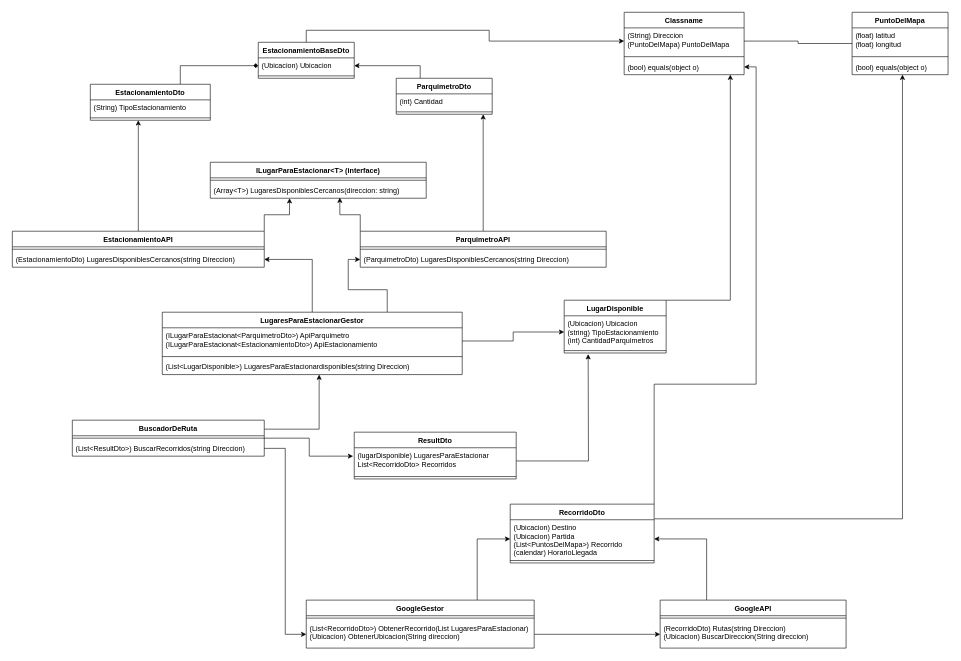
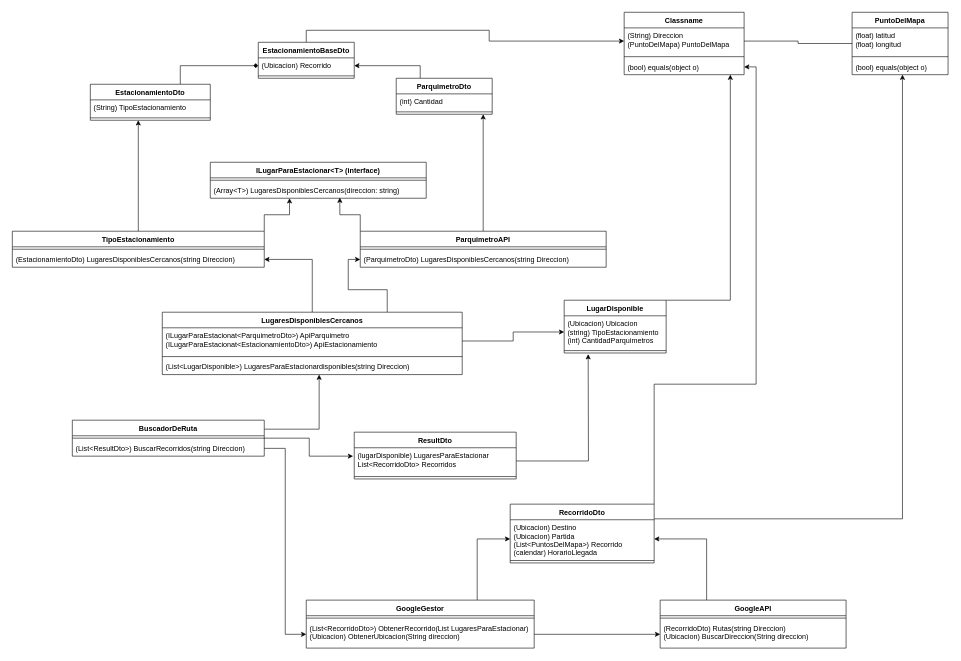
(299, 66) -> (300, 66)
(138, 239) -> (138, 239)
(312, 320) -> (312, 320)
